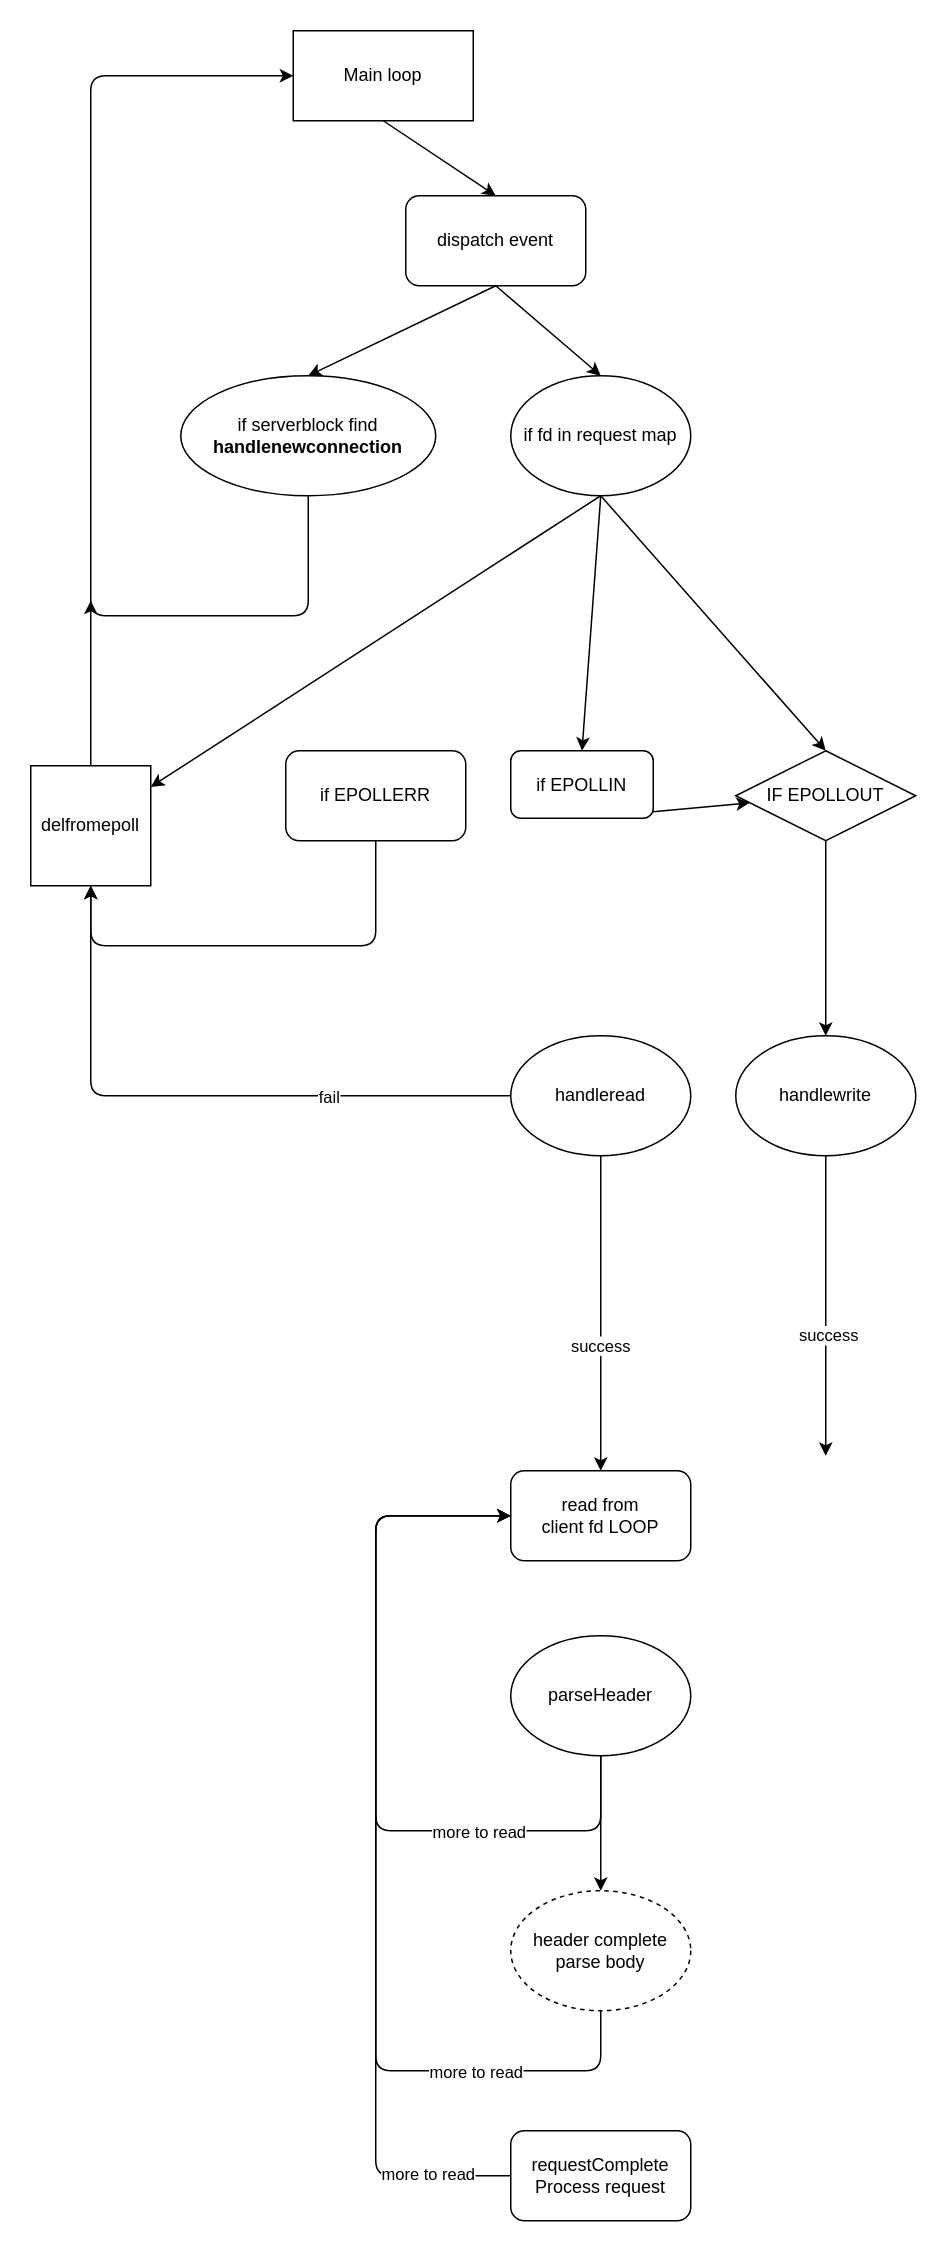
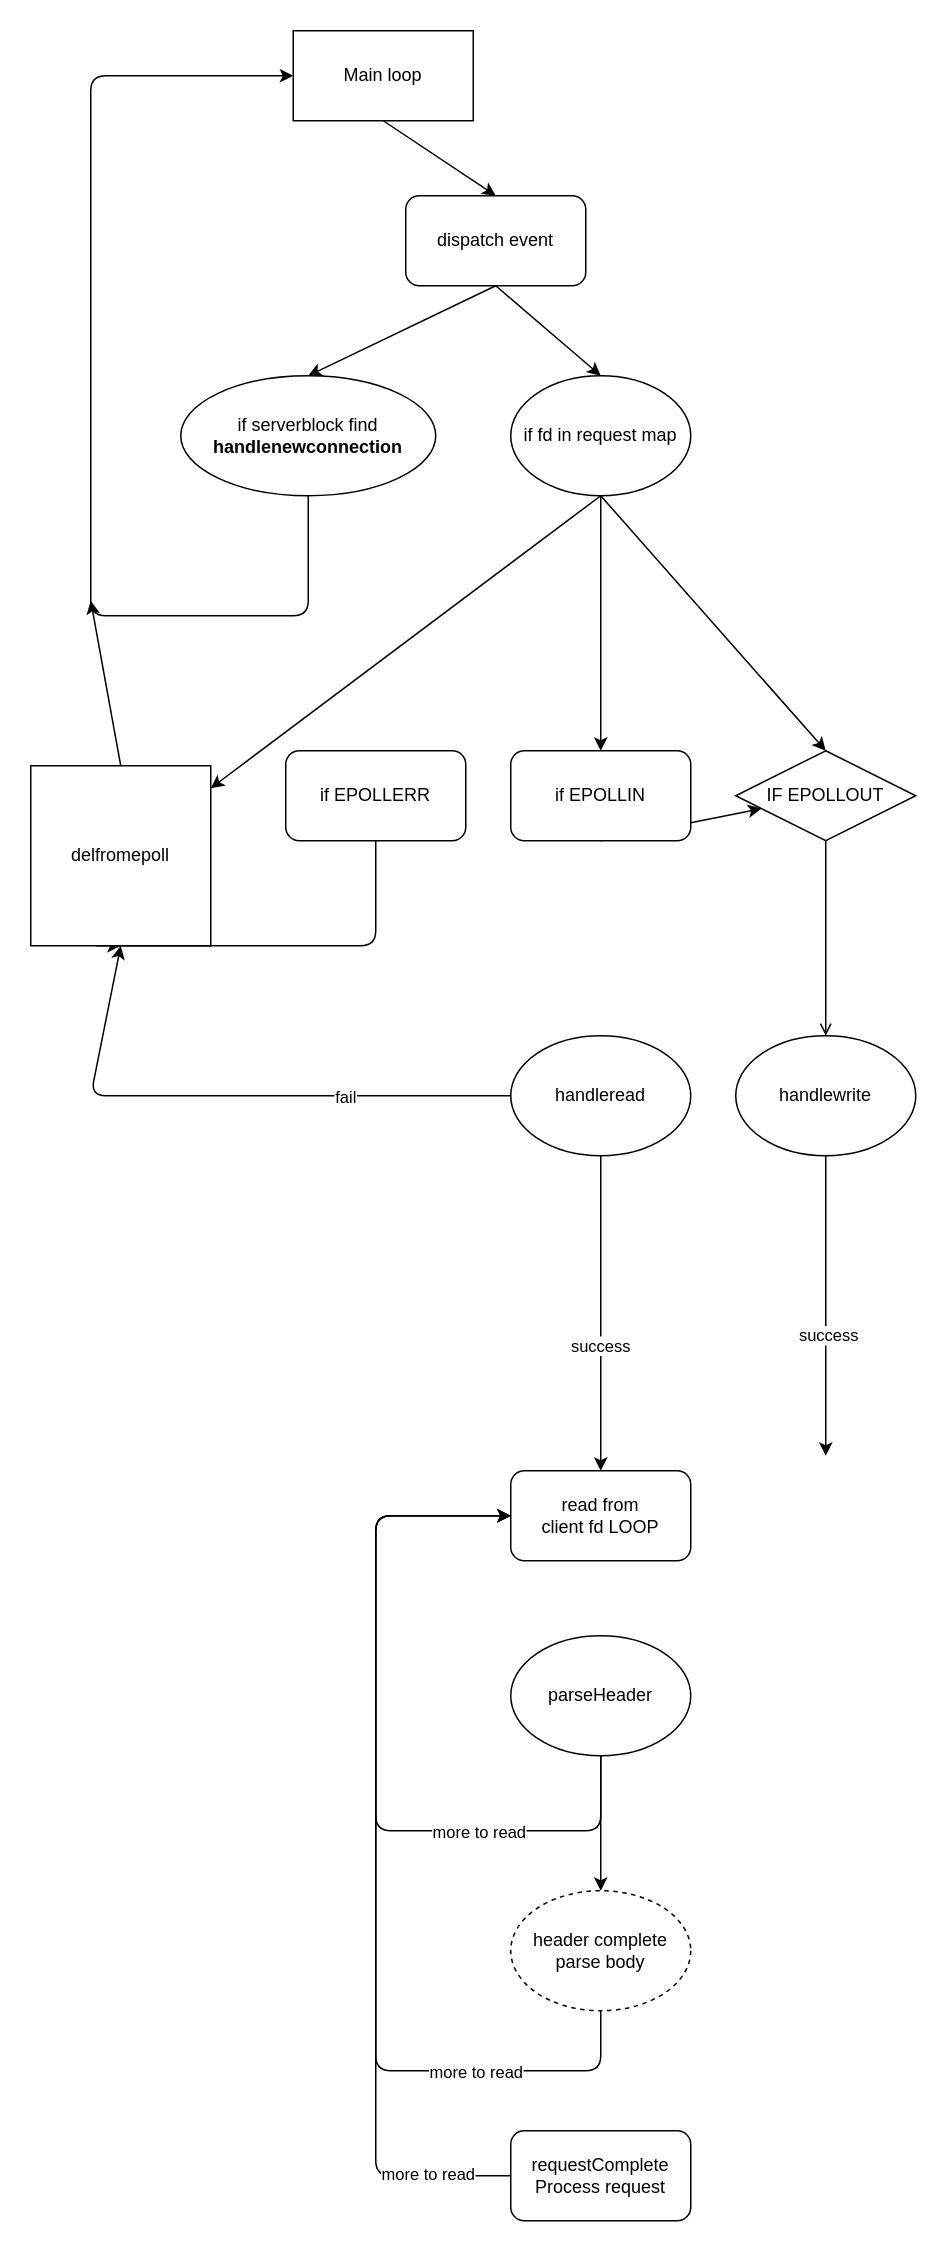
(582, 785) -> (601, 796)
(91, 826) -> (121, 856)
(826, 1024) -> (826, 1026)
